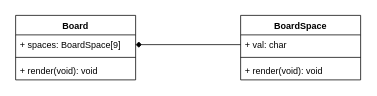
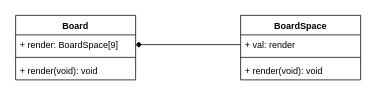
(74, 45) -> (74, 45)
(268, 45) -> (273, 45)
